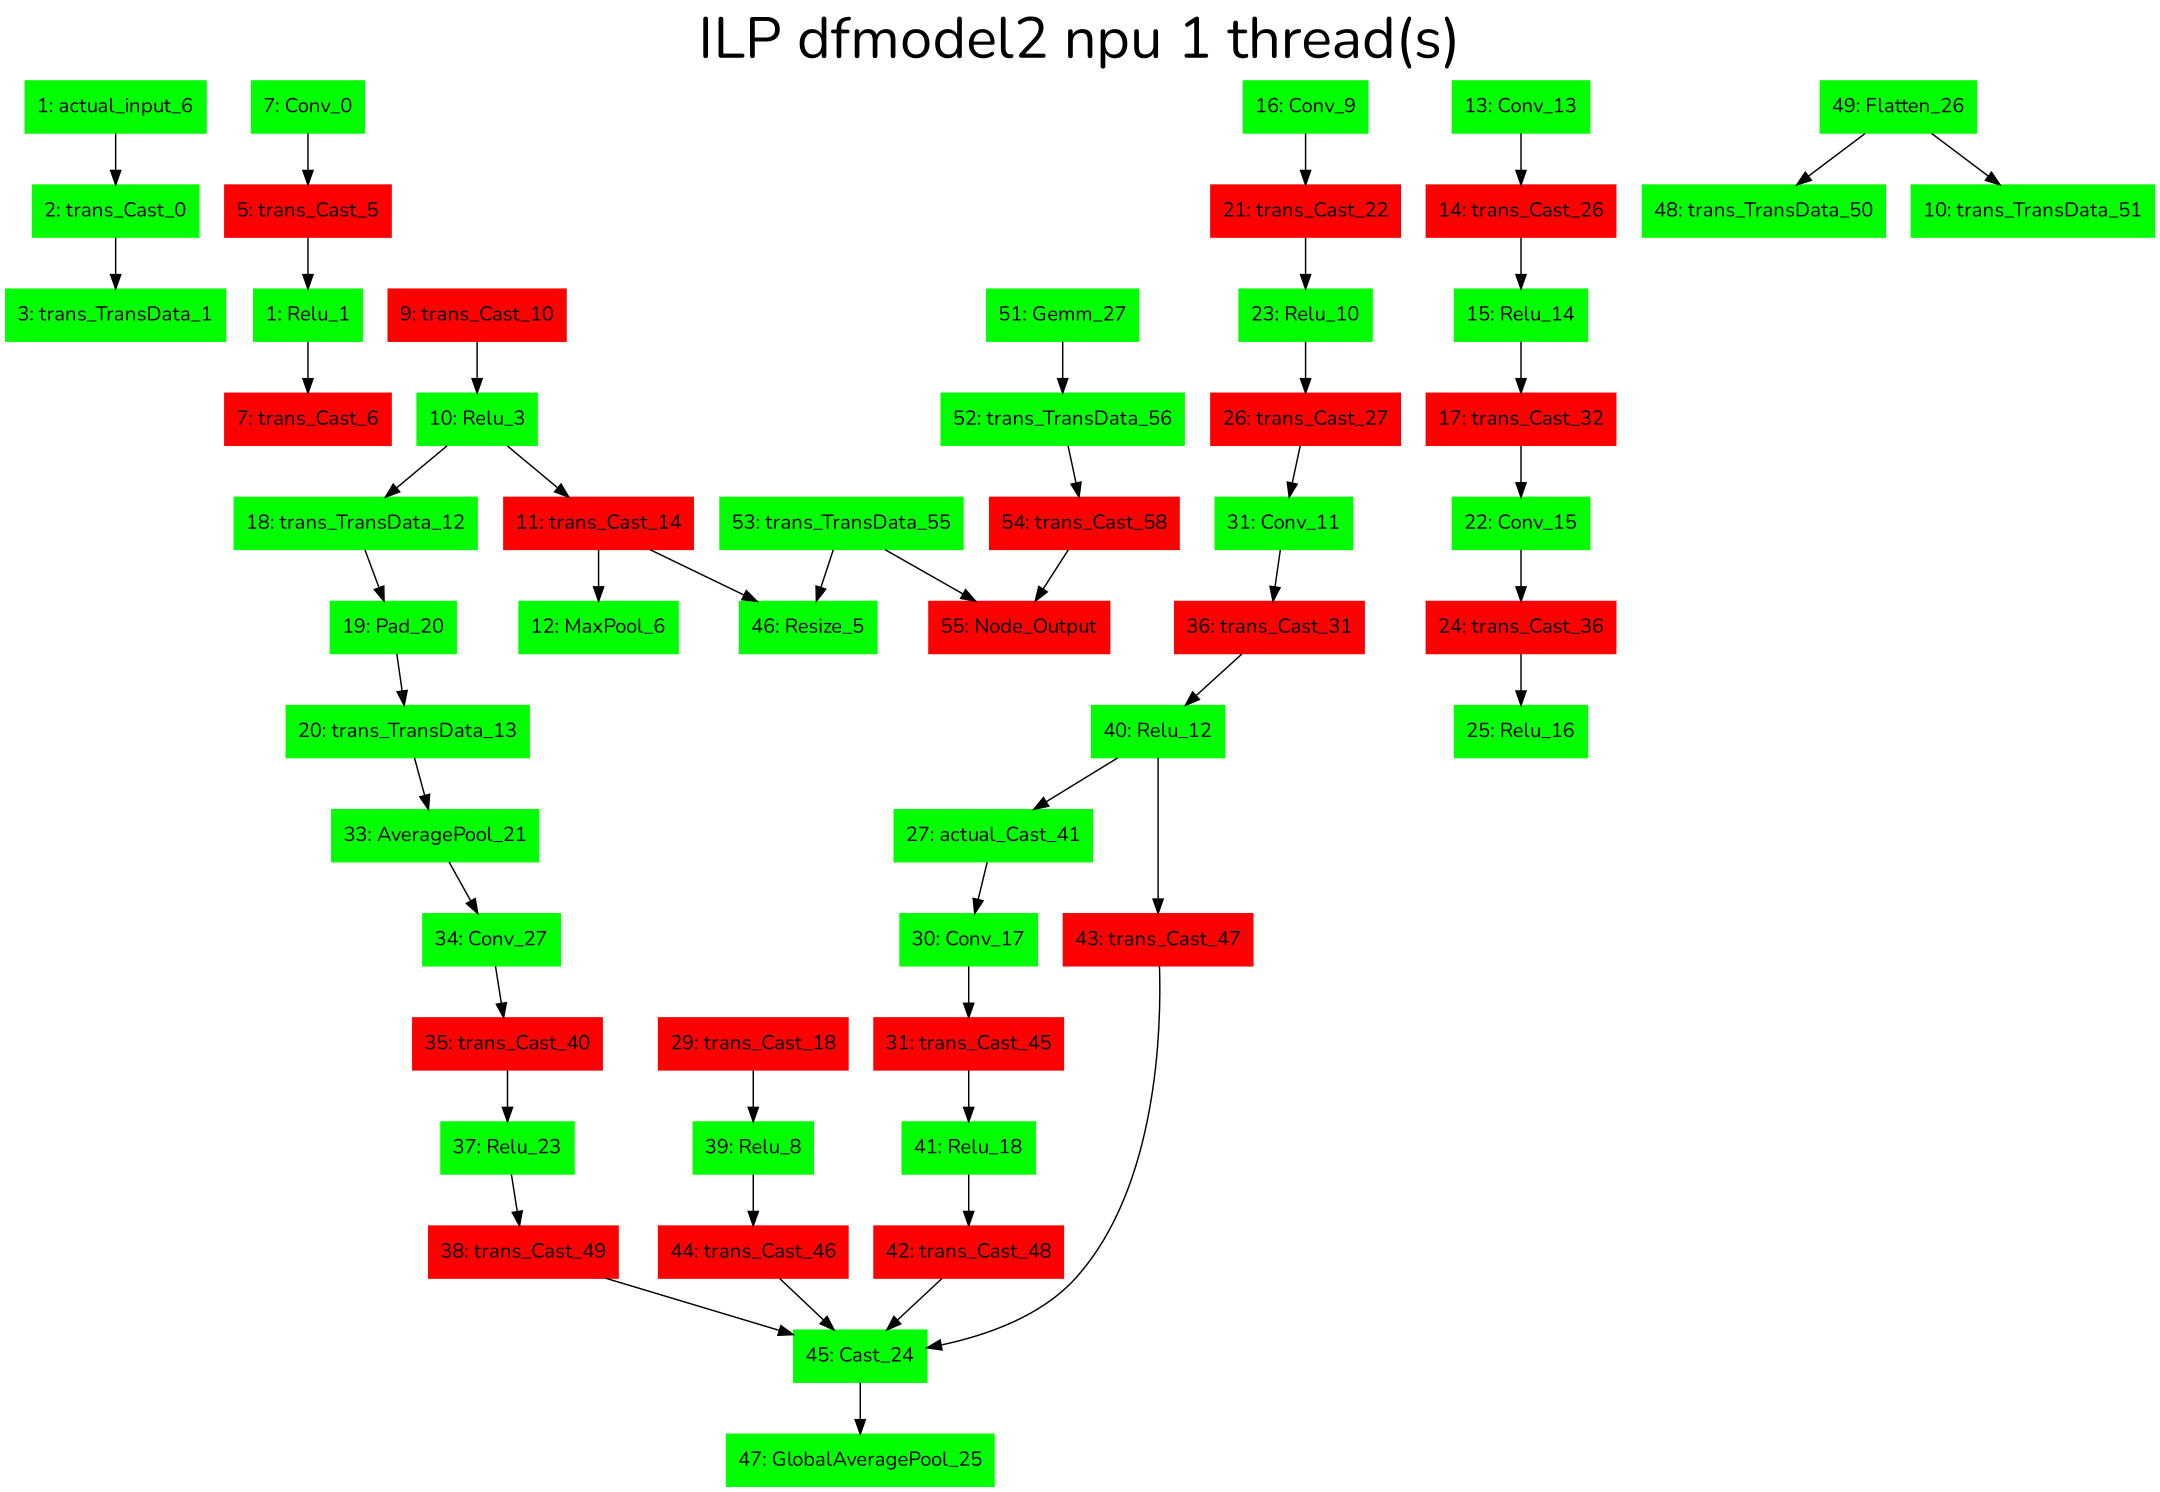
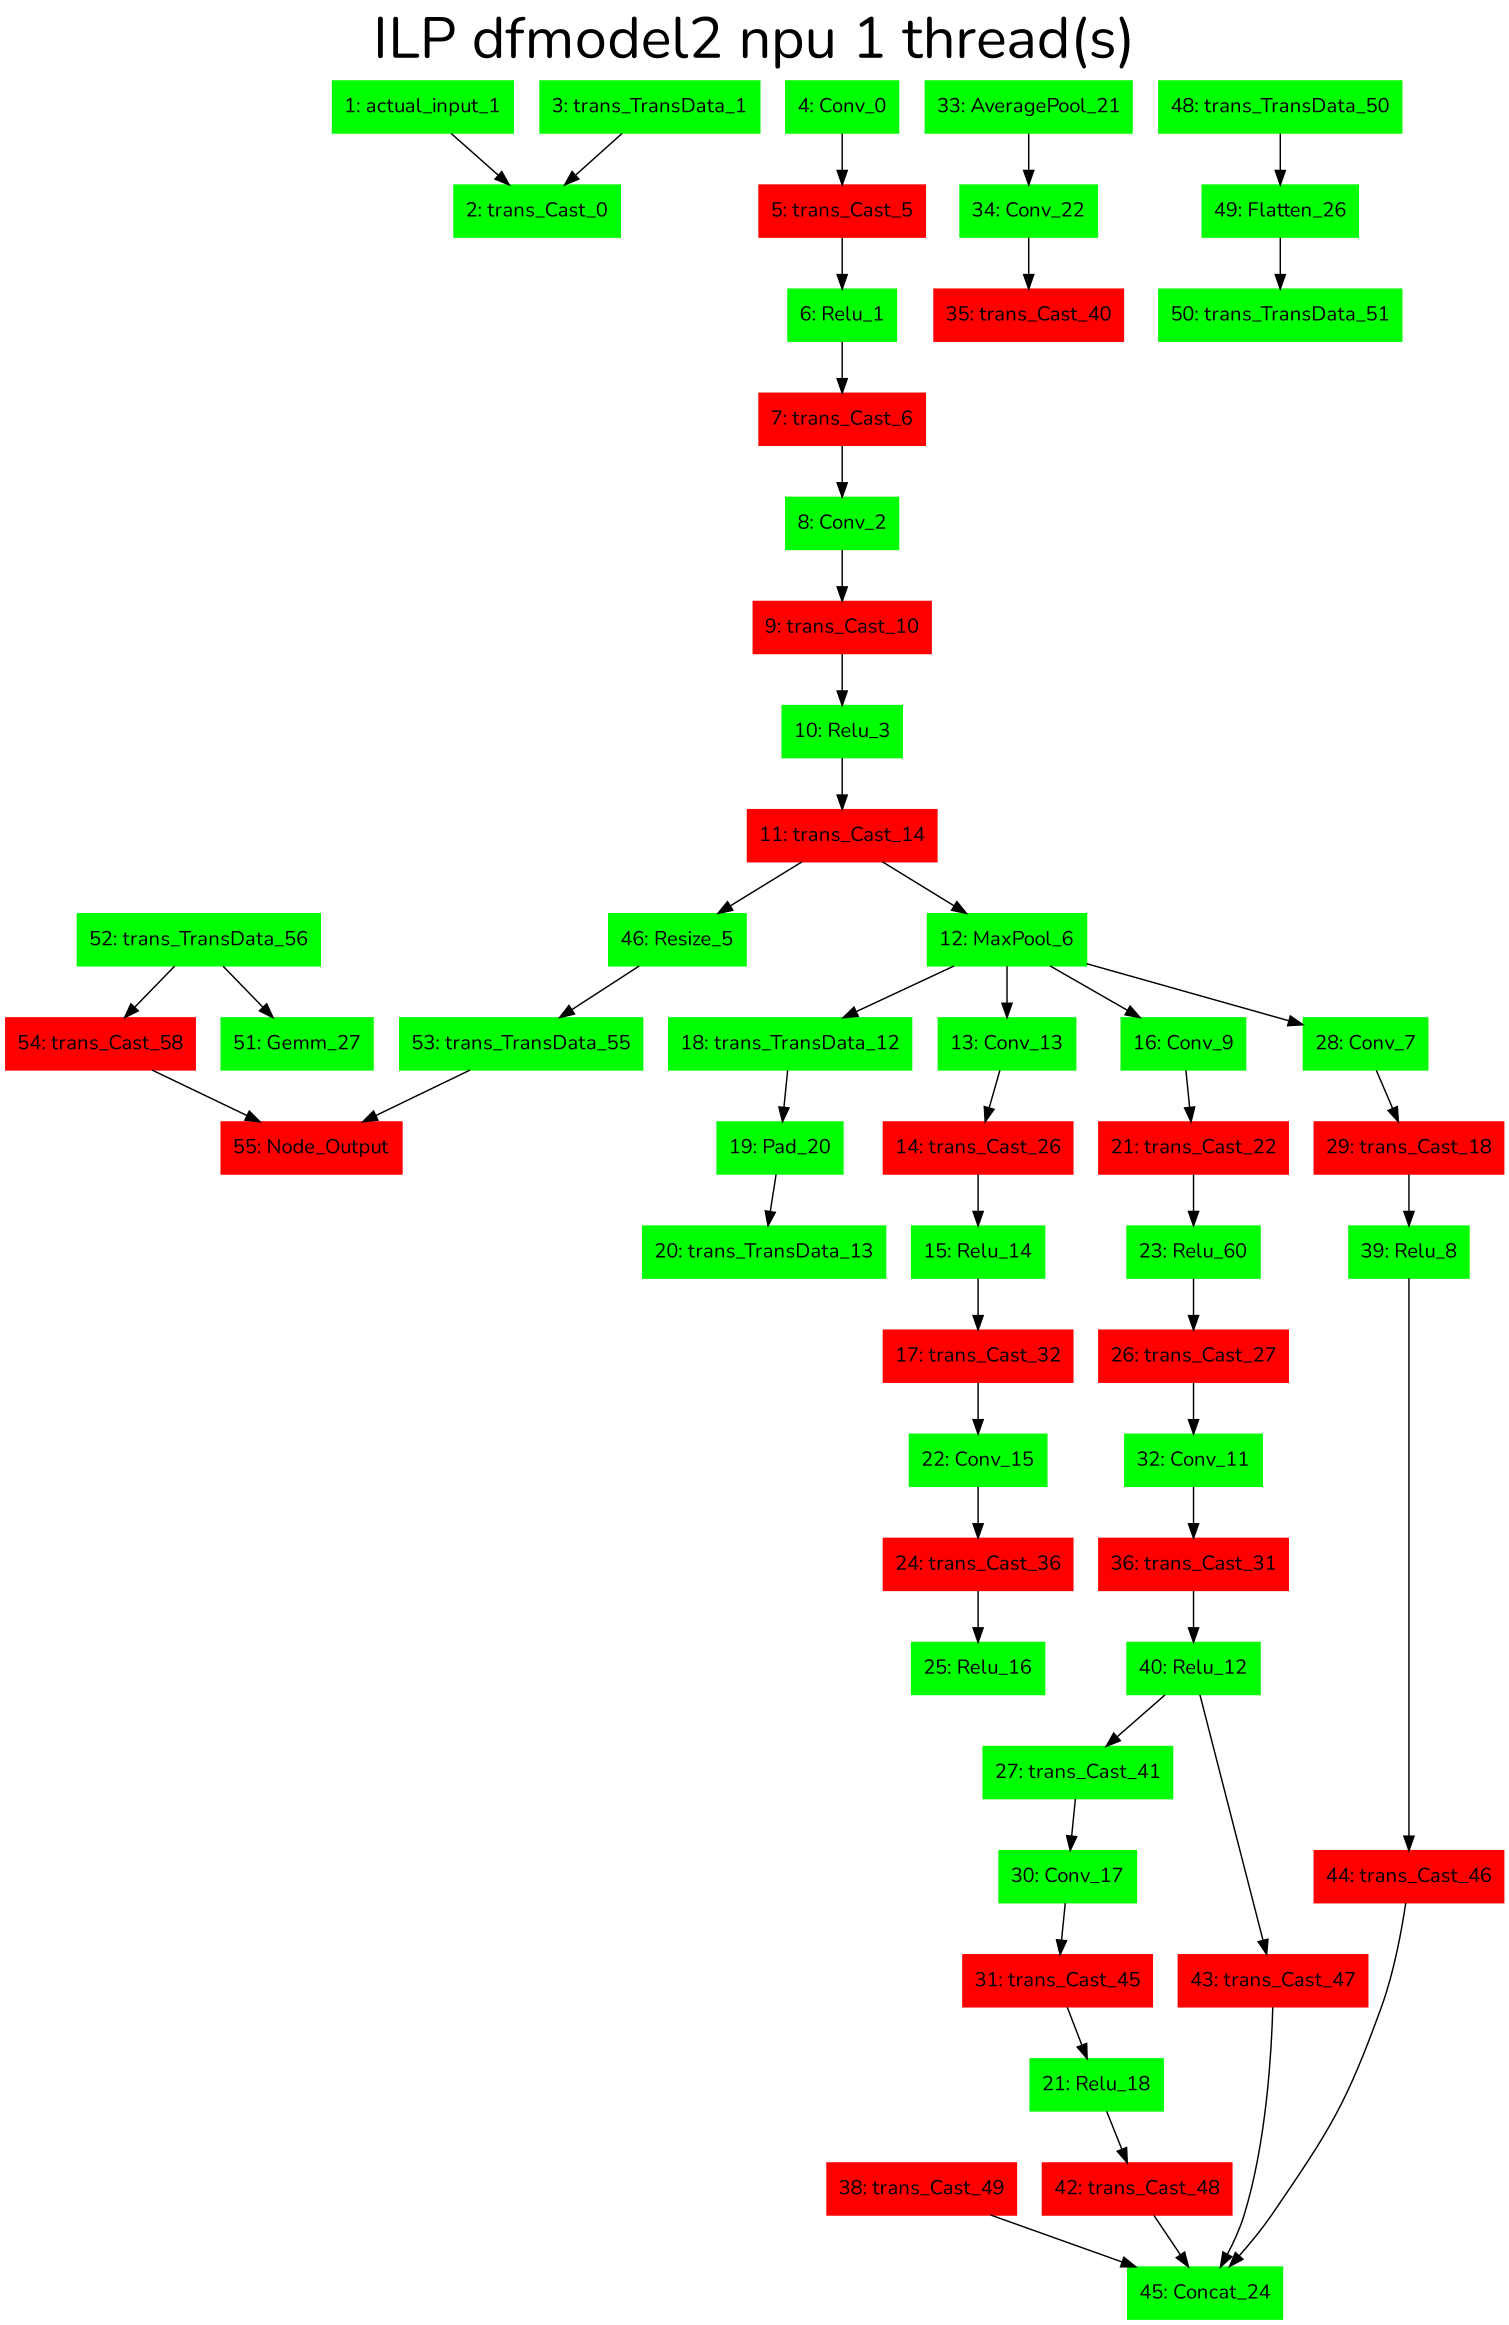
(116, 107) -> (423, 107)
(308, 107) -> (842, 107)
(1837, 155) -> (1280, 152)
(2033, 211) -> (1280, 315)
(116, 256) -> (599, 154)
(308, 315) -> (842, 315)
(1306, 315) -> (1194, 1252)
(1063, 360) -> (243, 987)
(422, 467) -> (905, 989)
none -> (842, 523)
(1284, 523) -> (1194, 1460)
(827, 569) -> (606, 988)
(420, 777) -> none
(993, 836) -> (1078, 1773)
(492, 940) -> (1029, 211)
none -> (1007, 985)
none -> (1089, 988)
none -> (1366, 1044)
(507, 1148) -> none
(969, 1148) -> (1097, 2085)
(860, 1356) -> (1205, 2293)
(860, 1460) -> none
